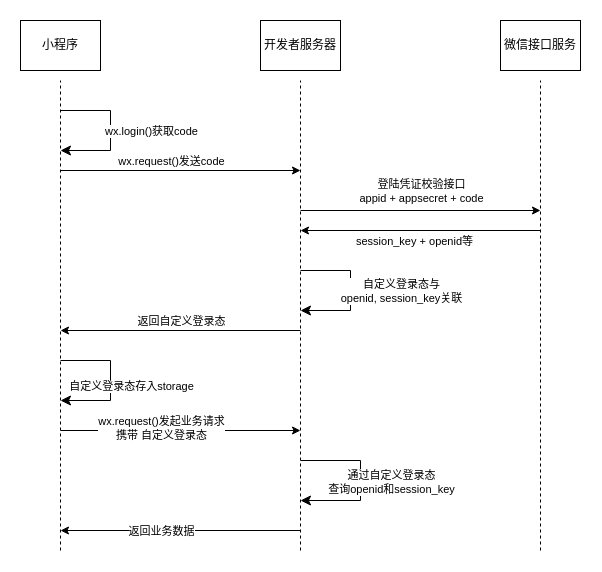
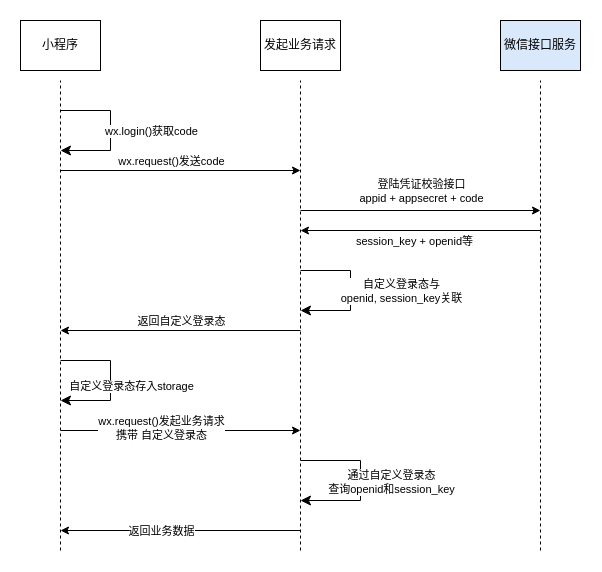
(301, 46) -> (301, 46)
(541, 46) -> (541, 46)
